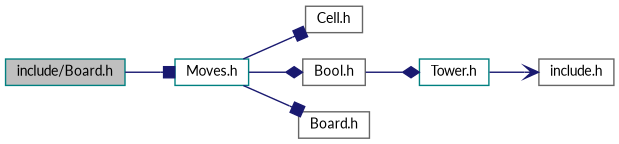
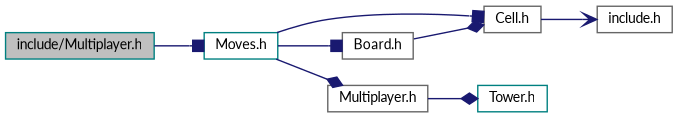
none -> (441, 34)
(65, 72) -> (80, 46)
(334, 72) -> (378, 99)
(507, 72) -> (562, 19)
